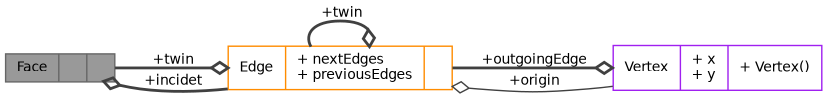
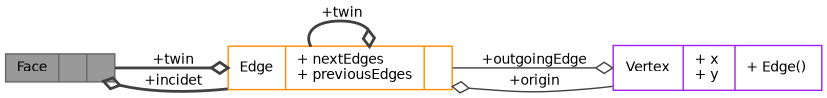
(775, 67) -> (776, 67)
(524, 68) -> (524, 68)
